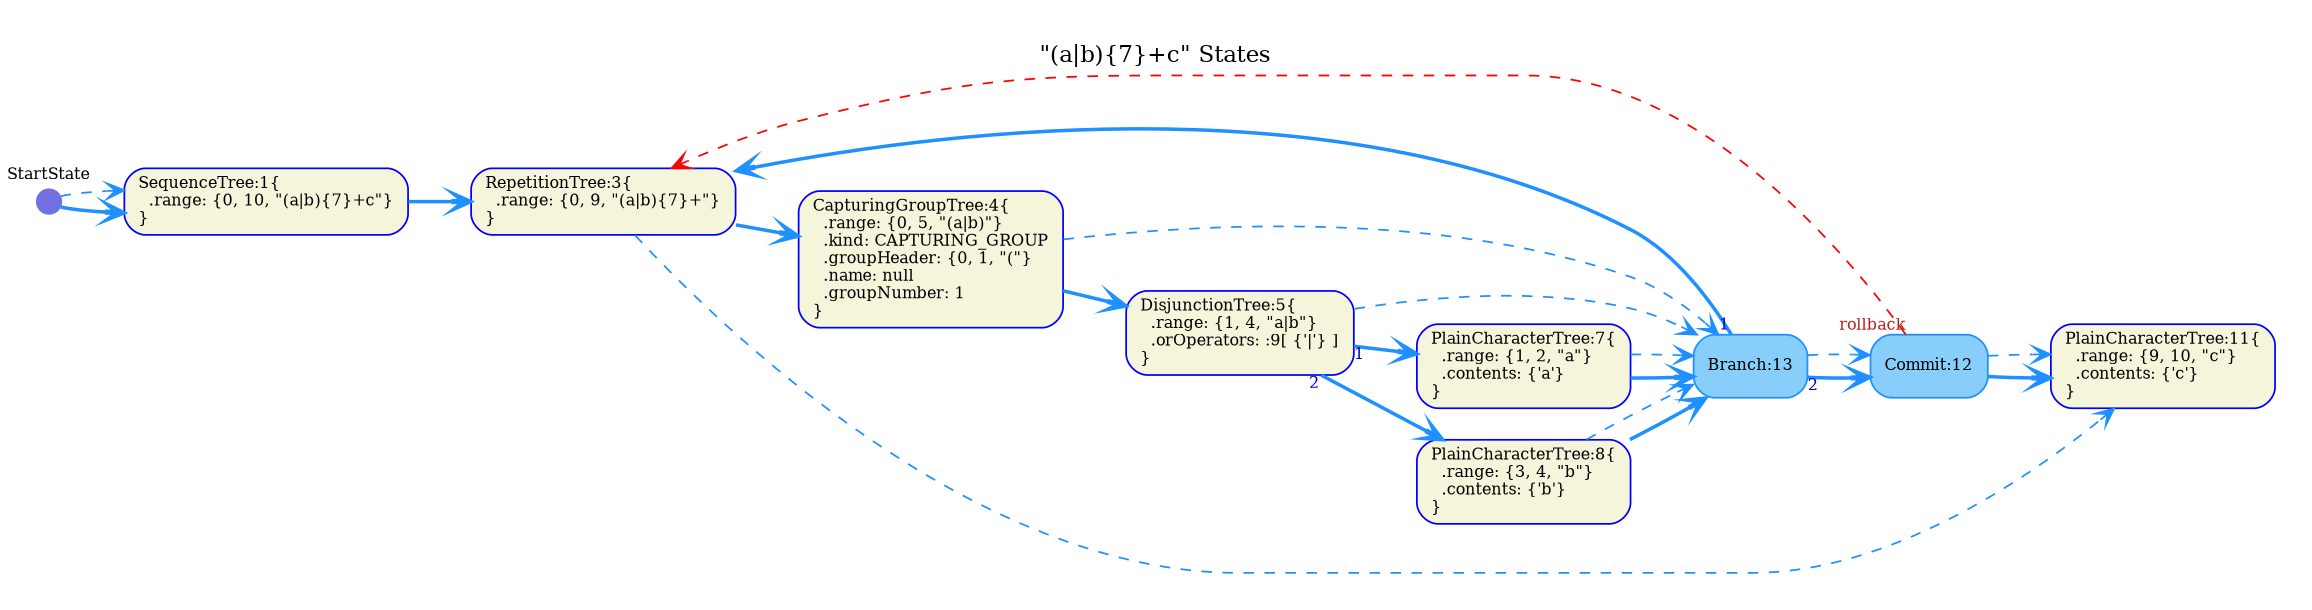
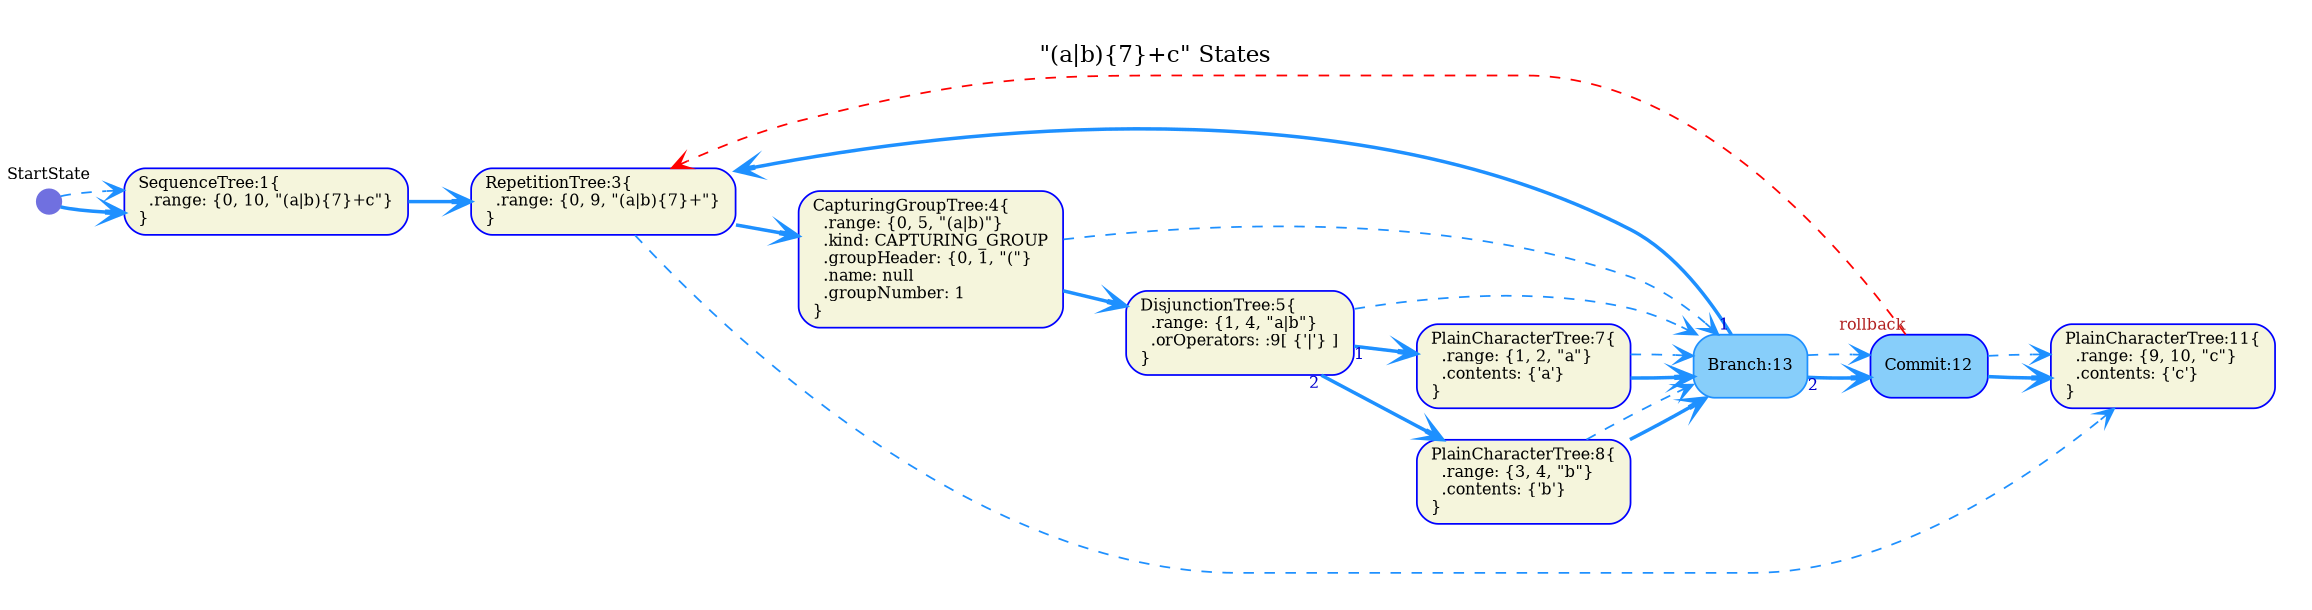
(1929, 366) -> (1929, 366)
